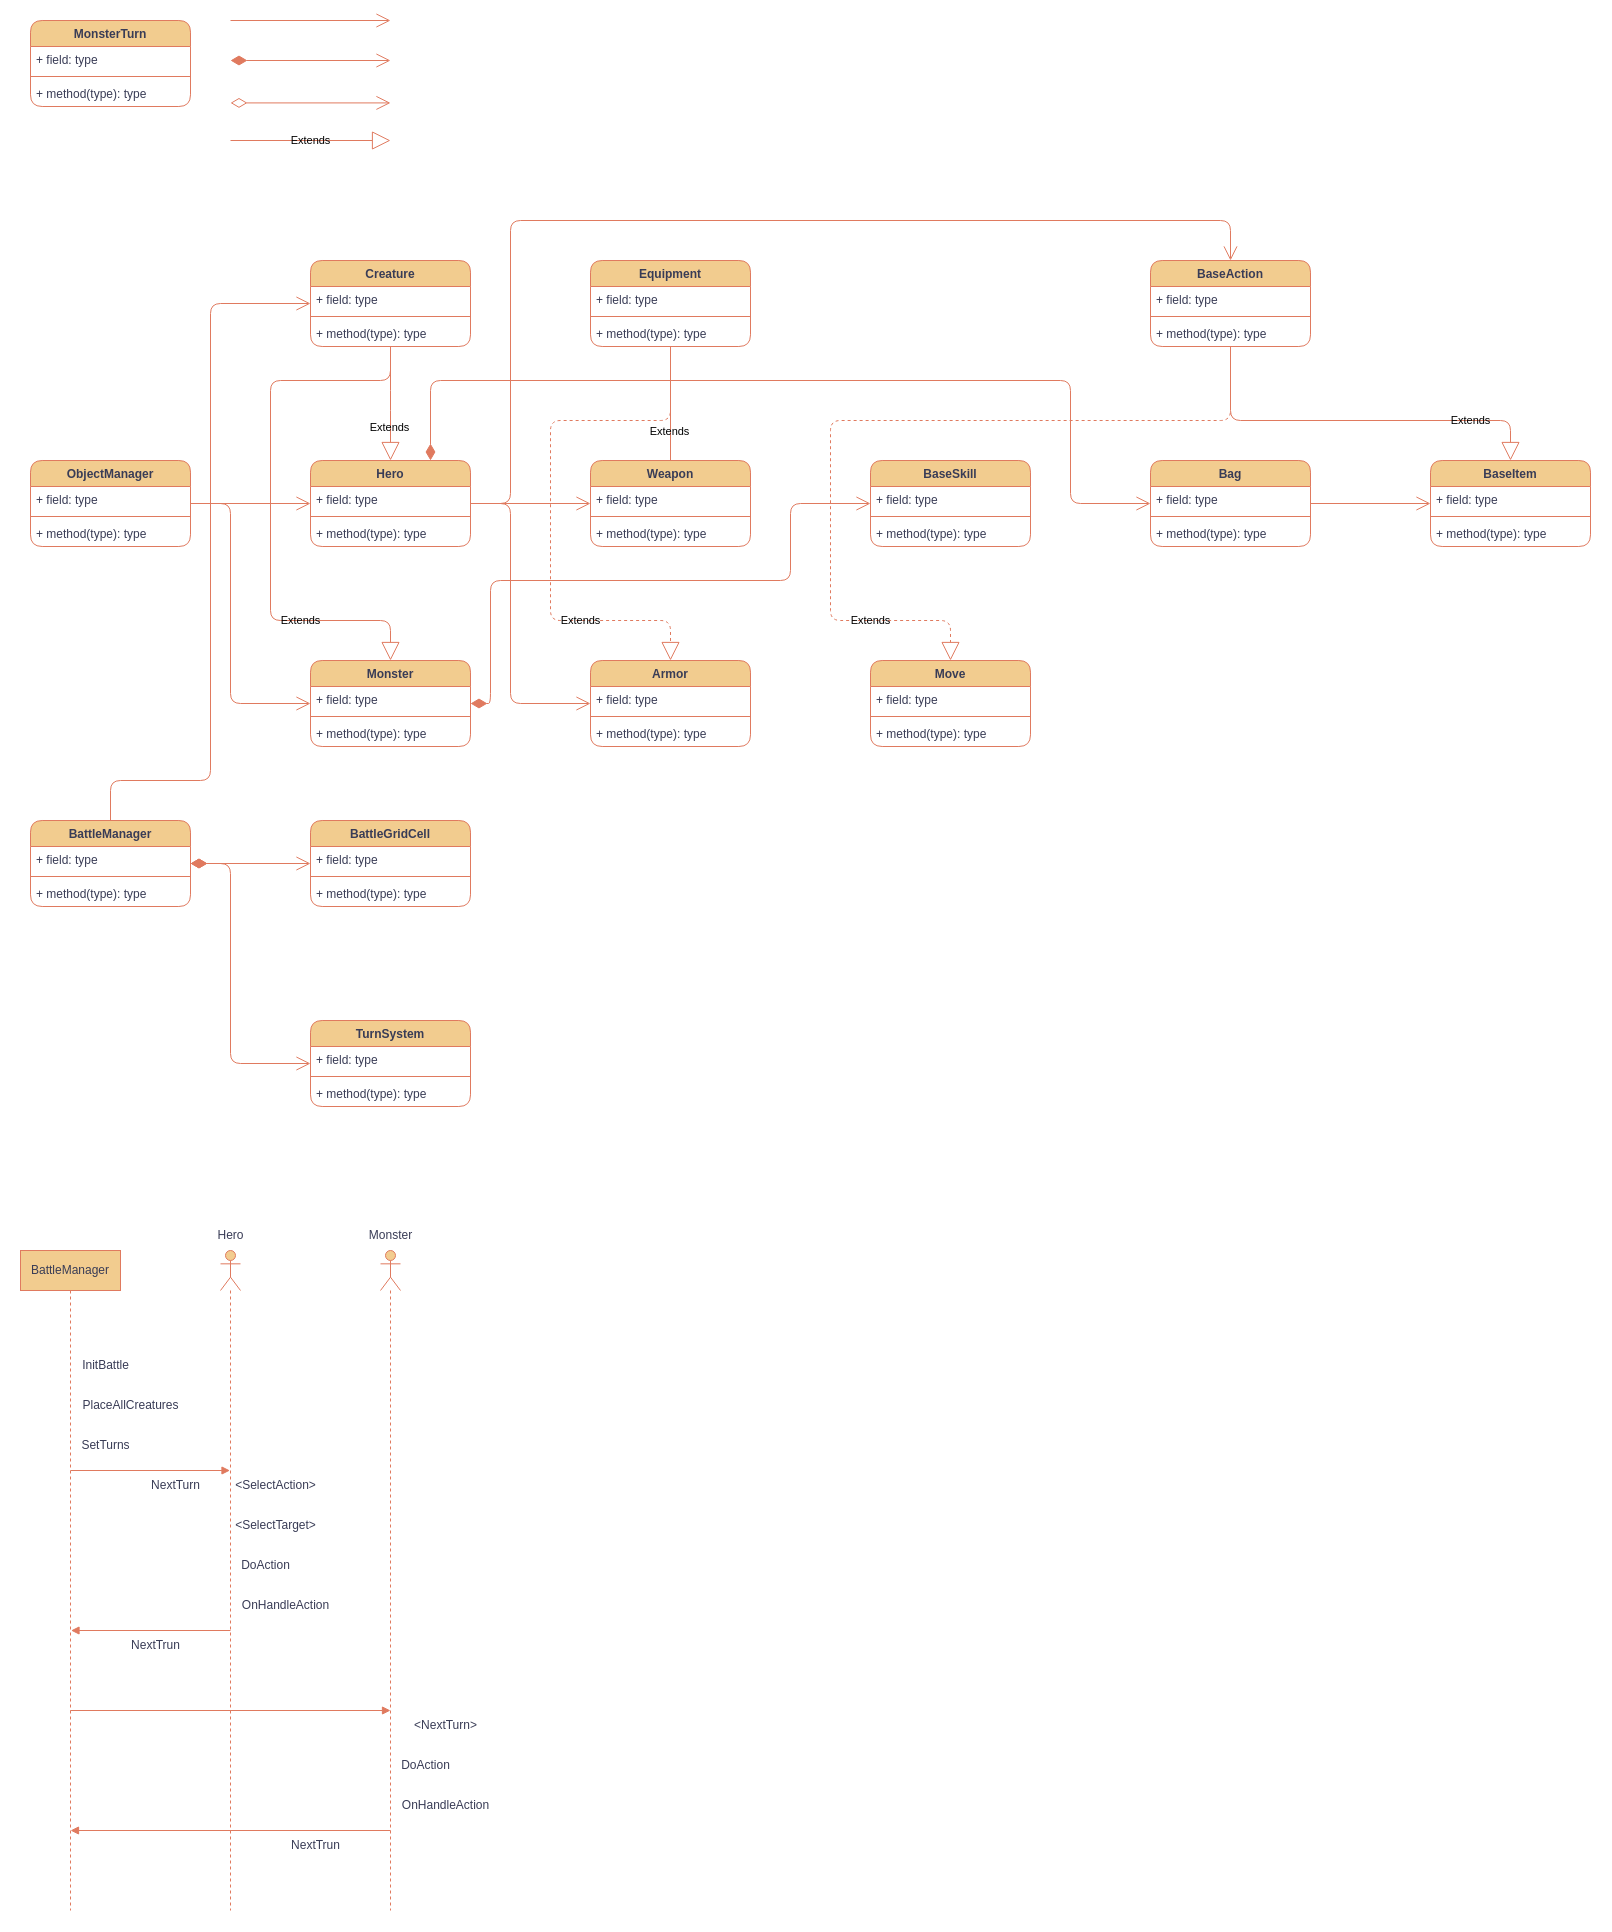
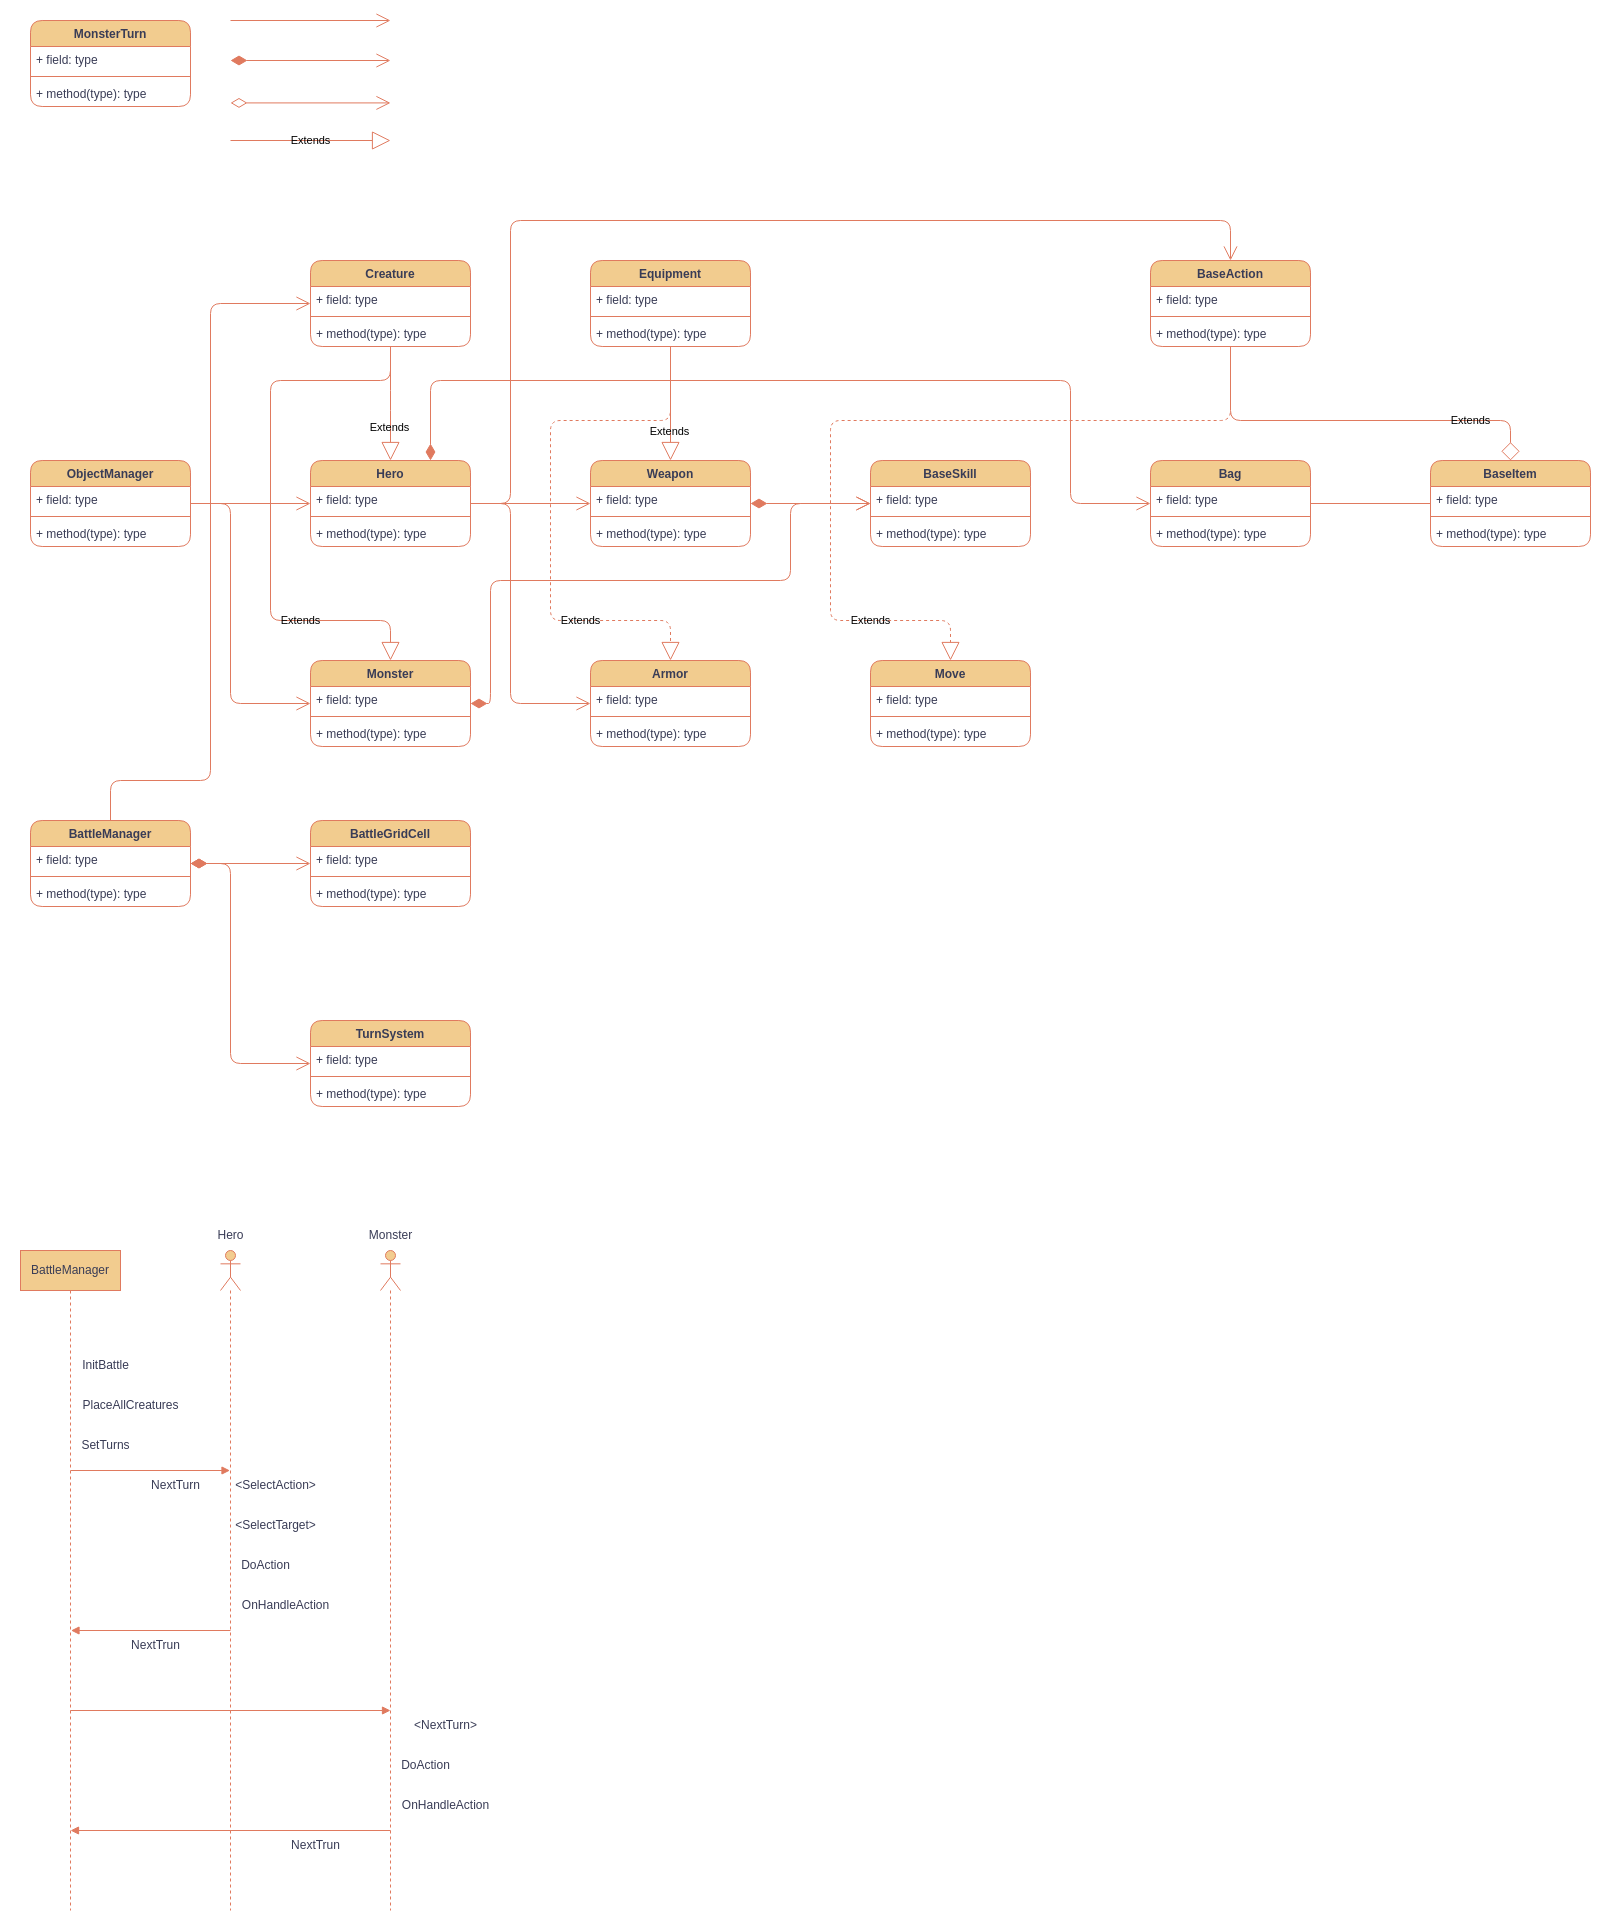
(1511, 441) -> (1511, 441)
(671, 449) -> (671, 441)
none -> (779, 504)
(1424, 504) -> (1424, 504)
